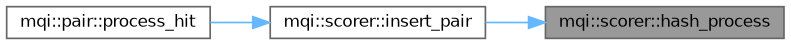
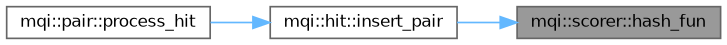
(378, 23) -> (364, 23)
(665, 23) -> (619, 23)
